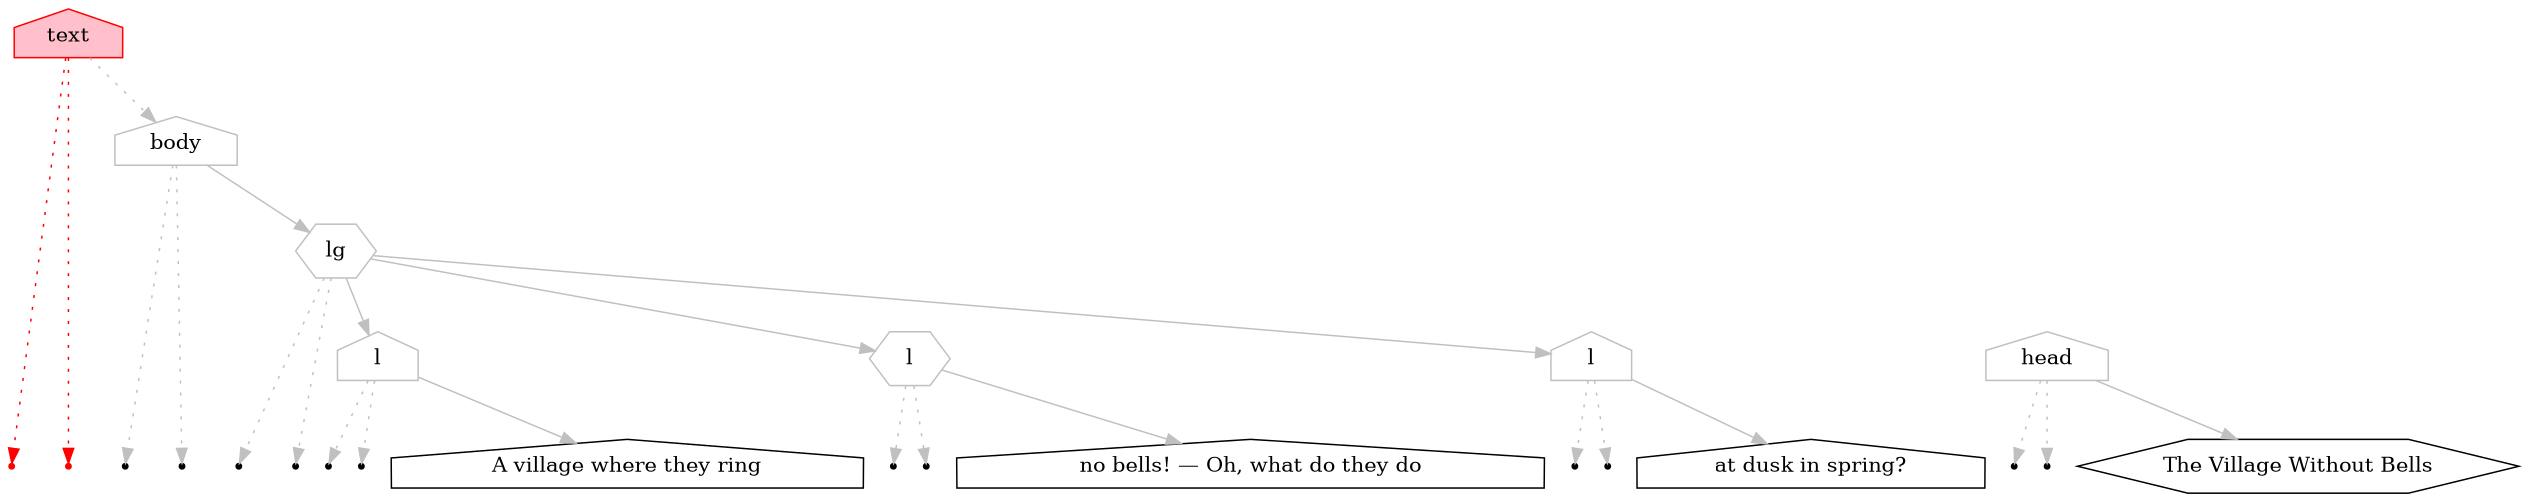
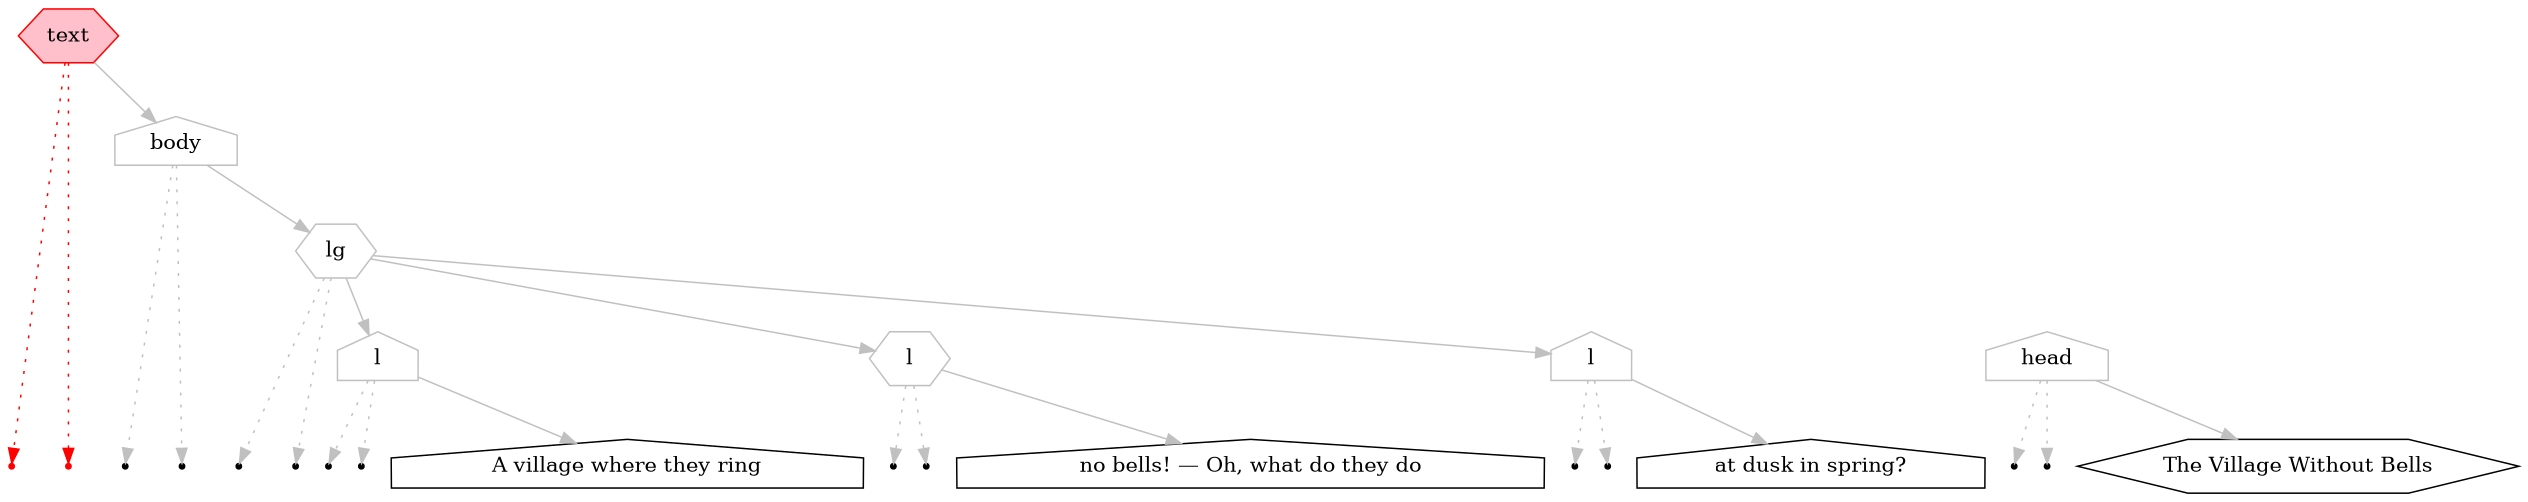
(68, 36) -> (68, 36)
(117, 85) -> (120, 87)
